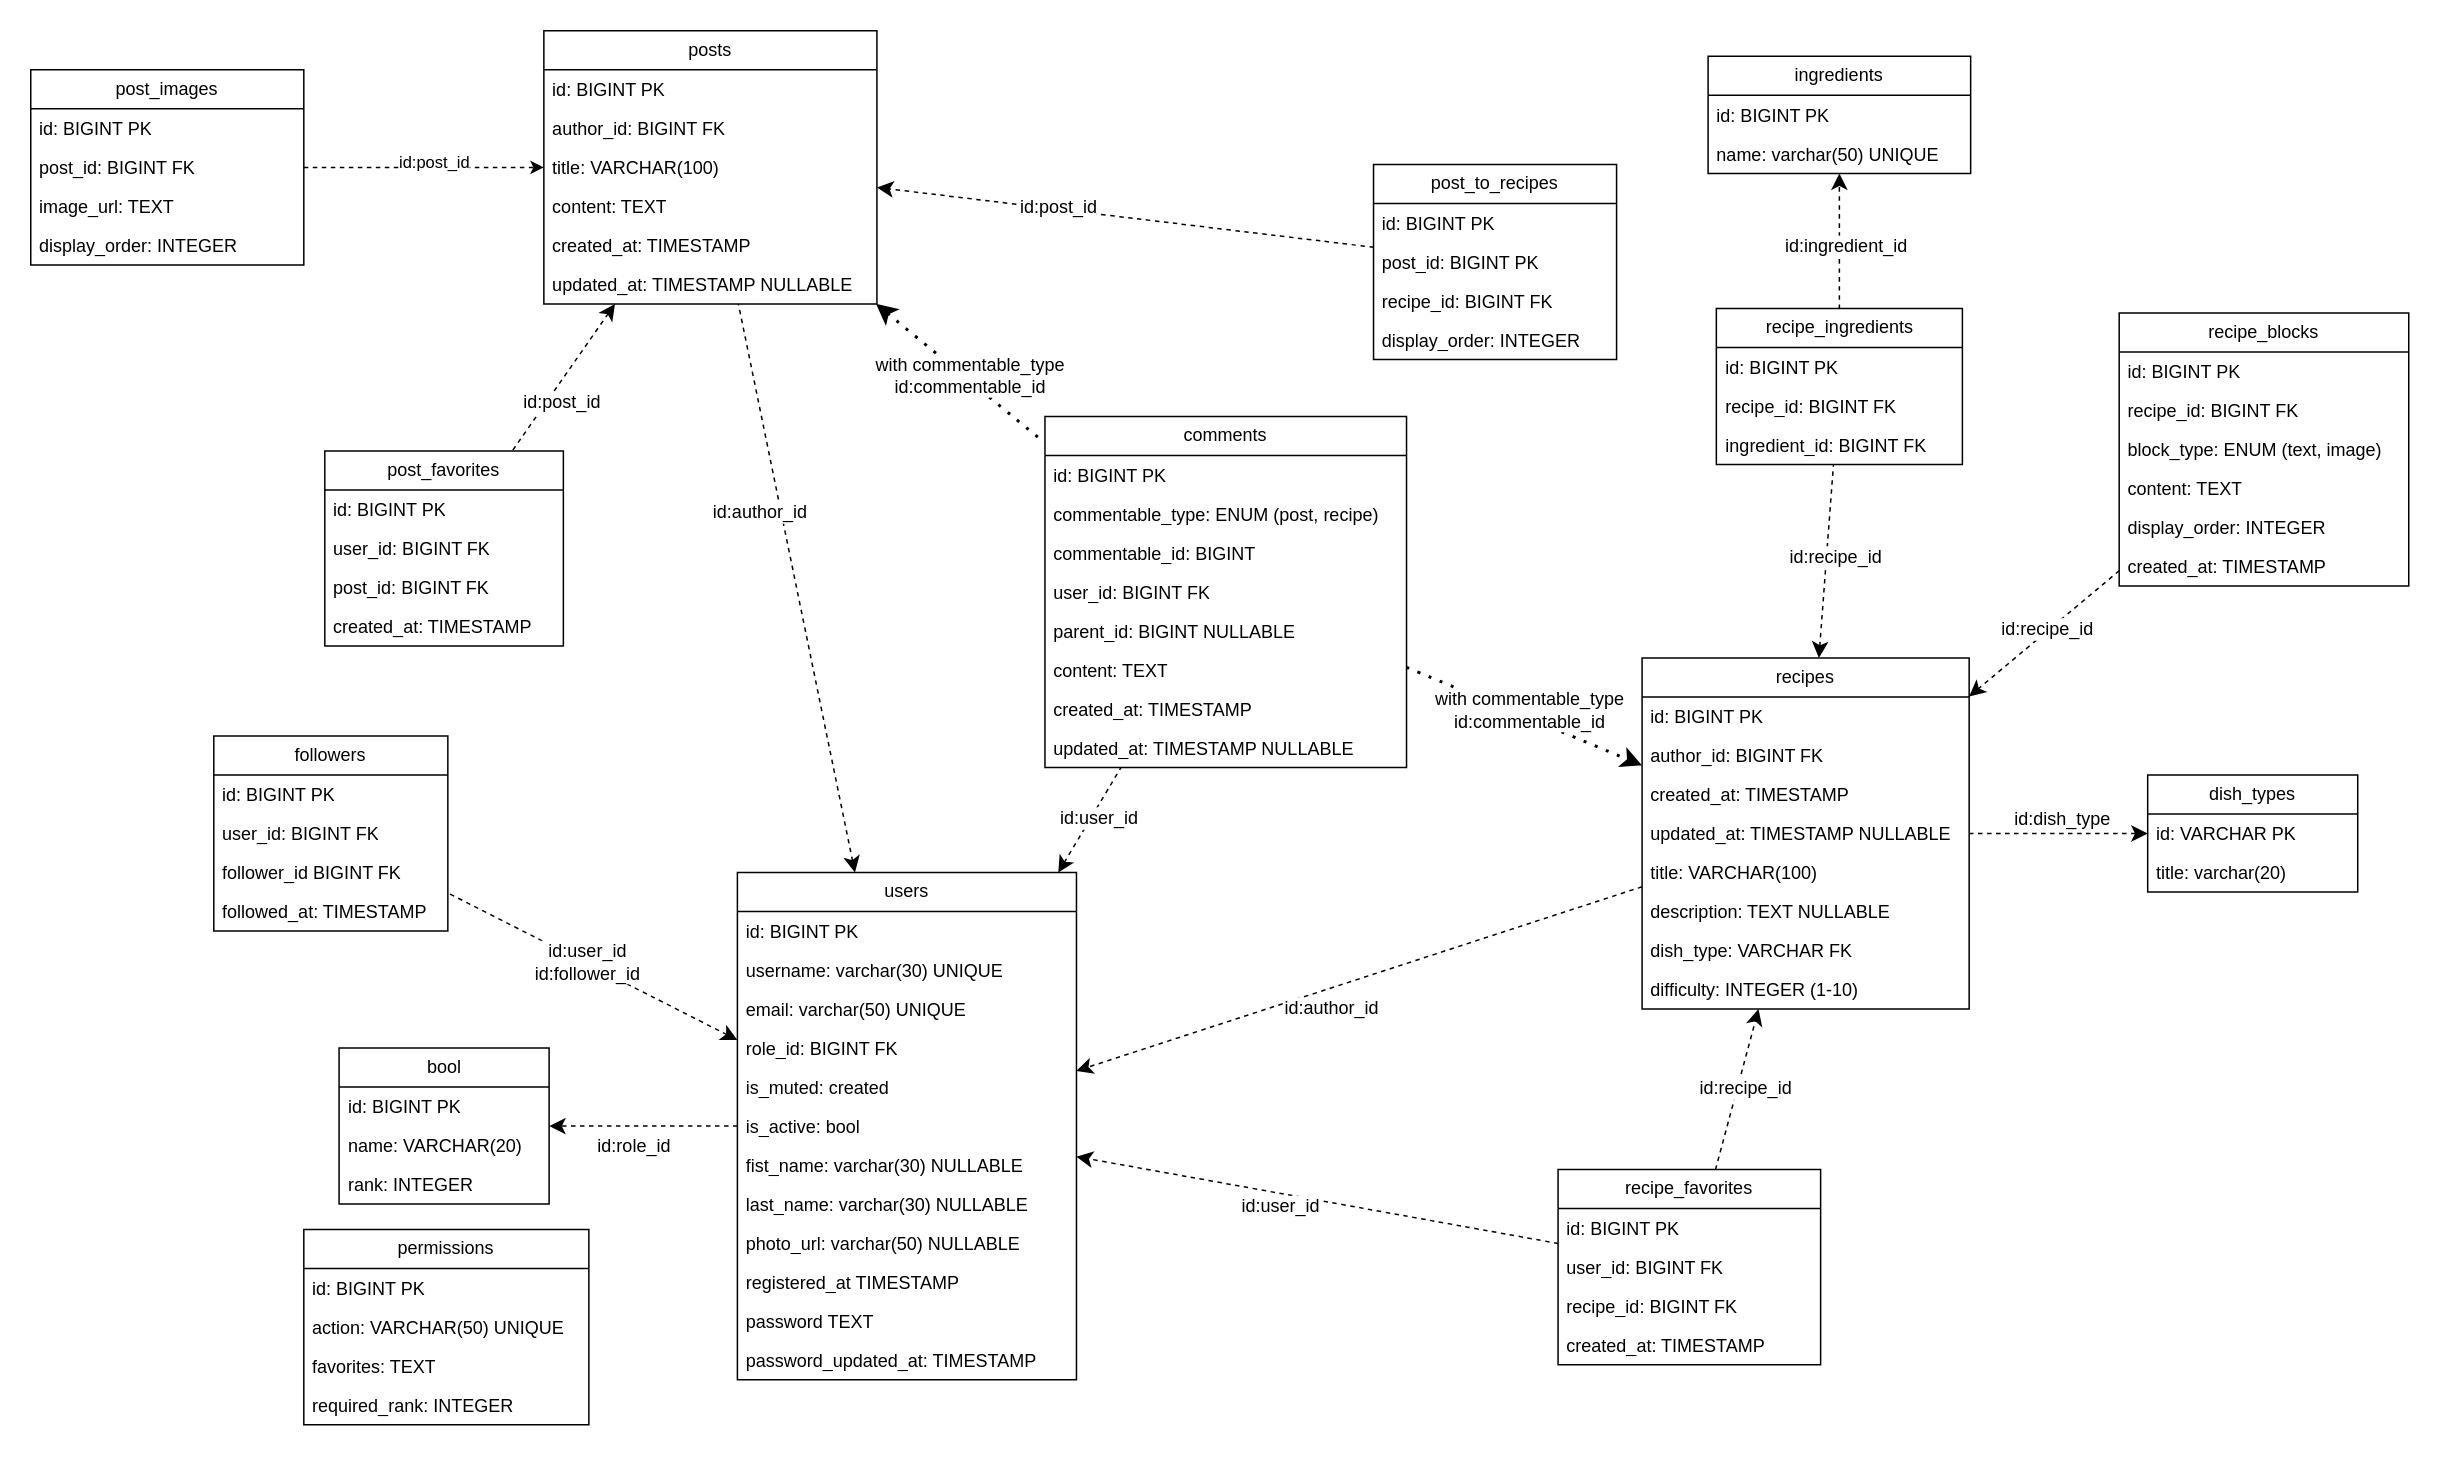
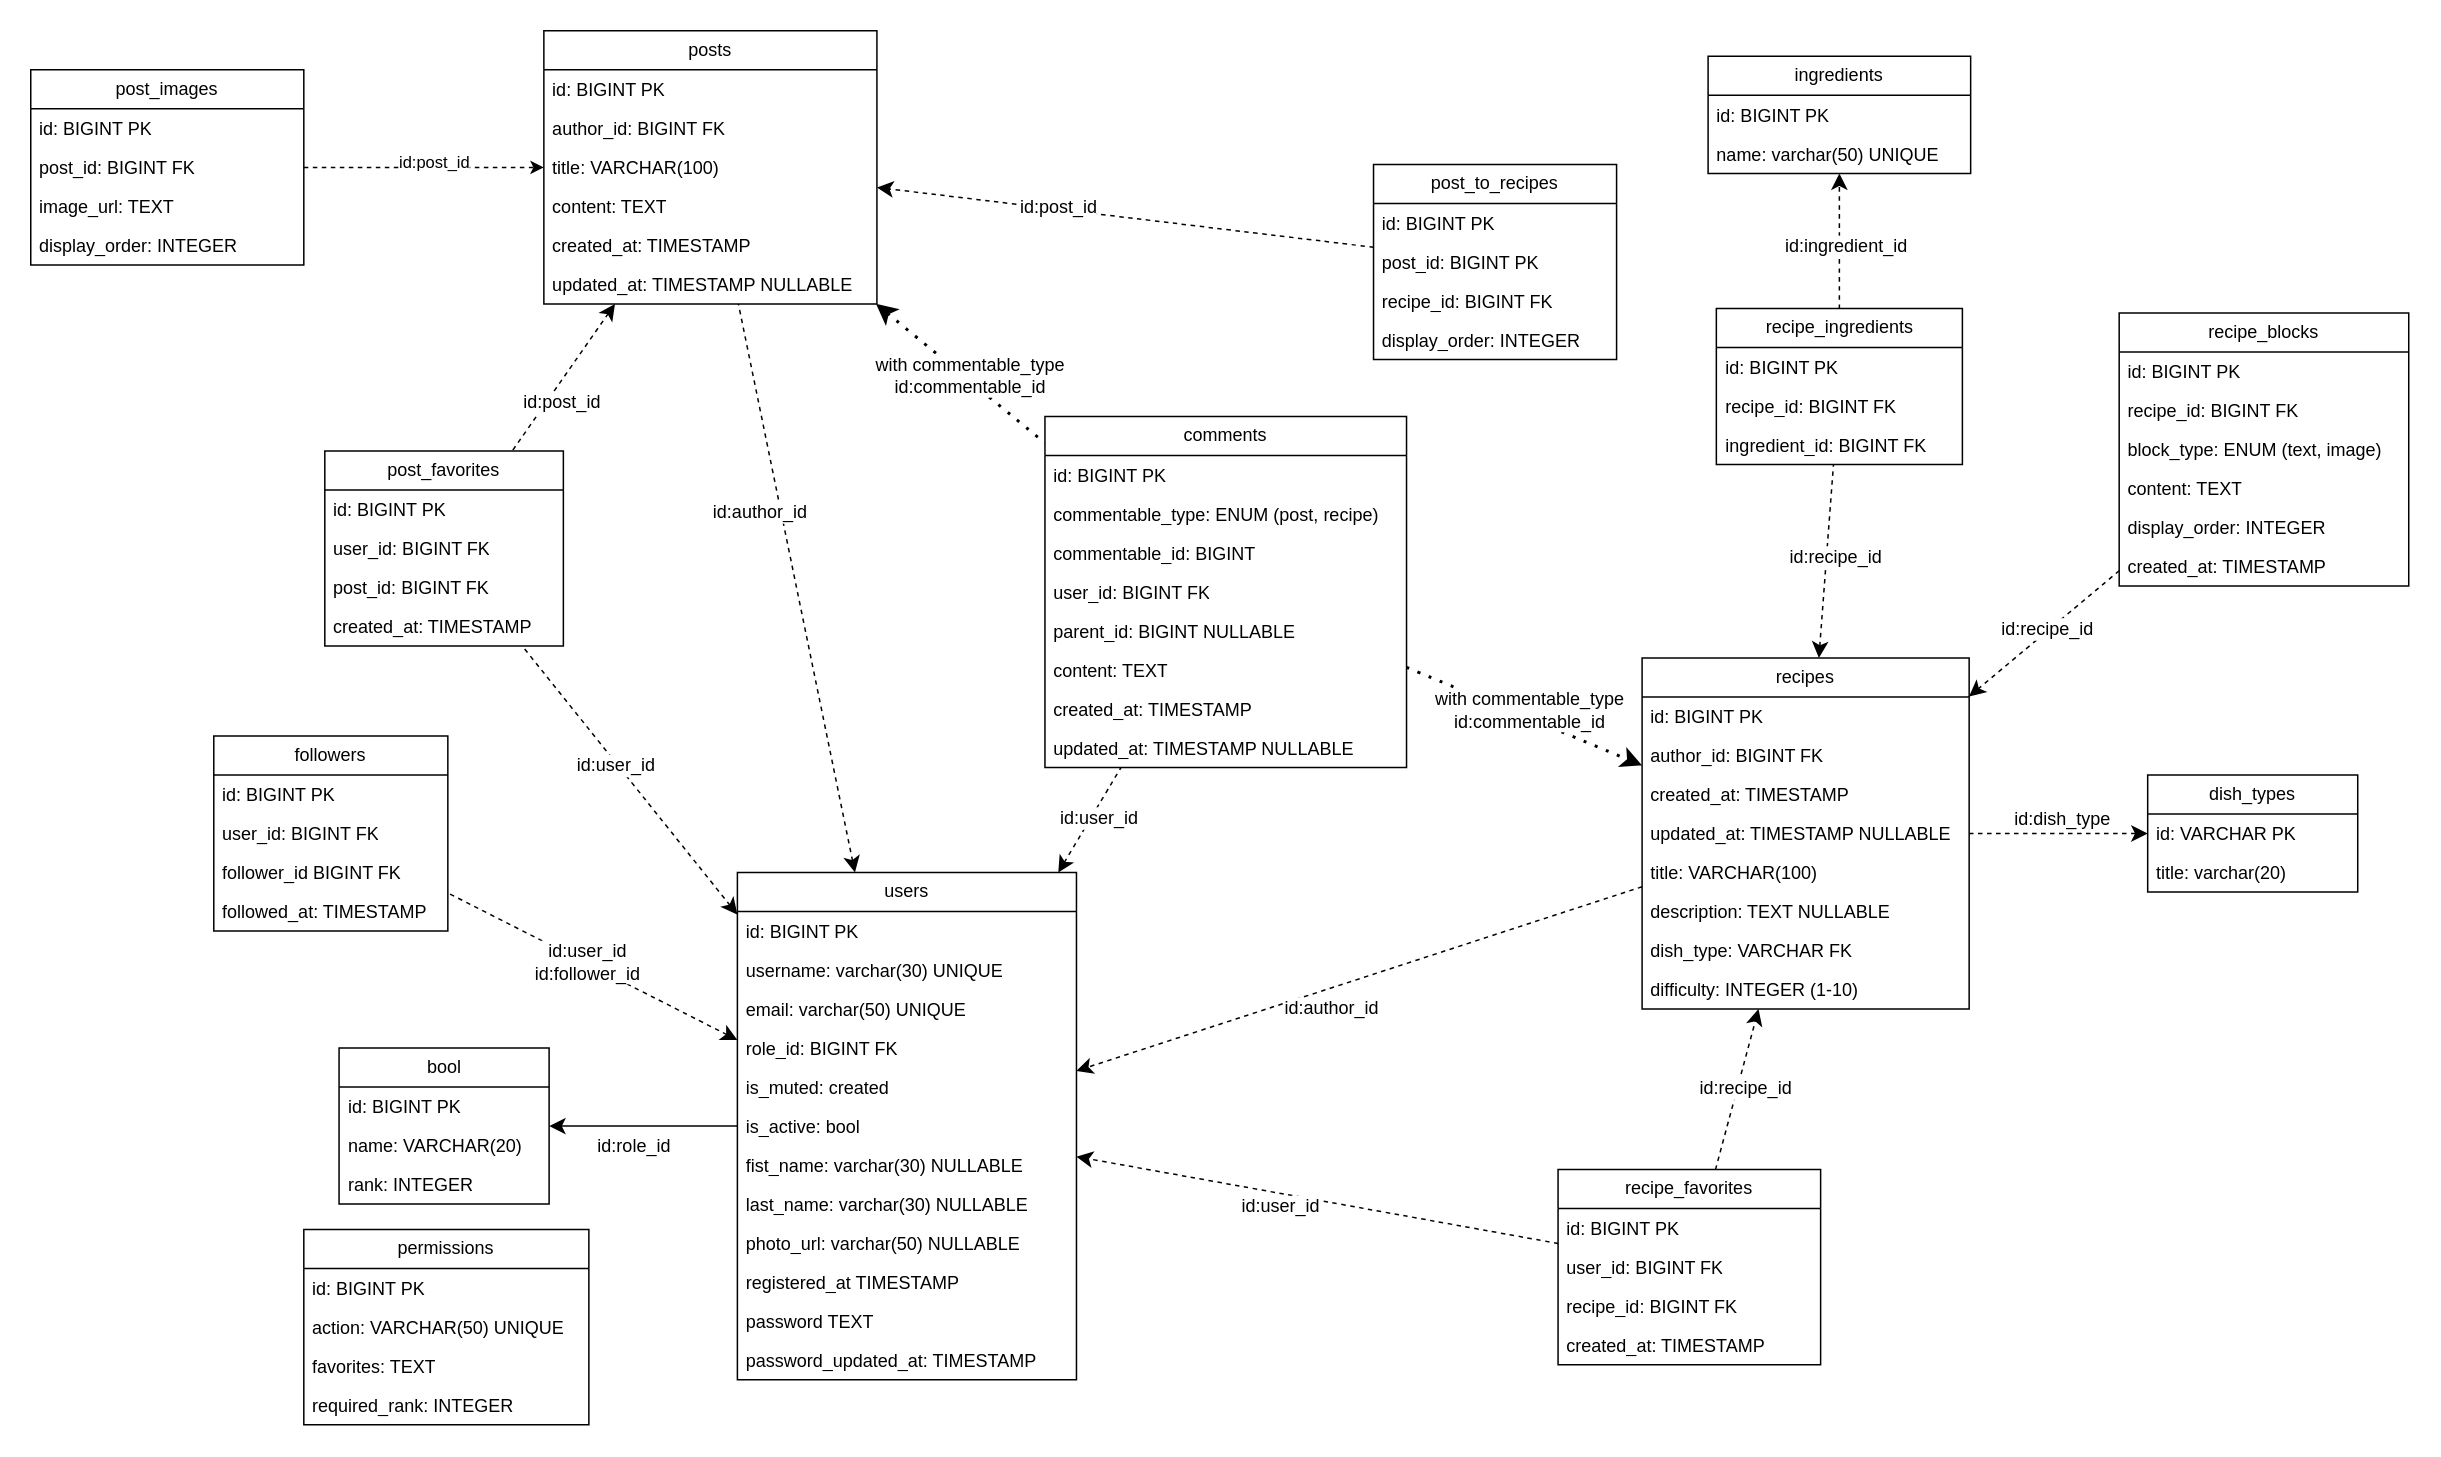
none -> (626, 775)
(649, 1126) -> (649, 1126)
